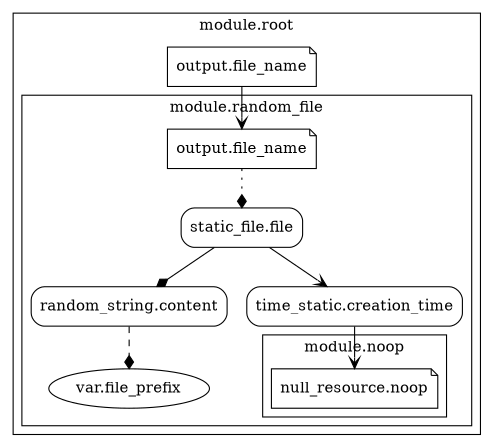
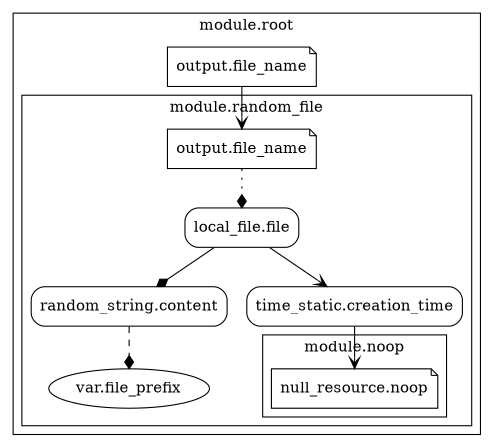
(242, 228) -> (242, 228)
